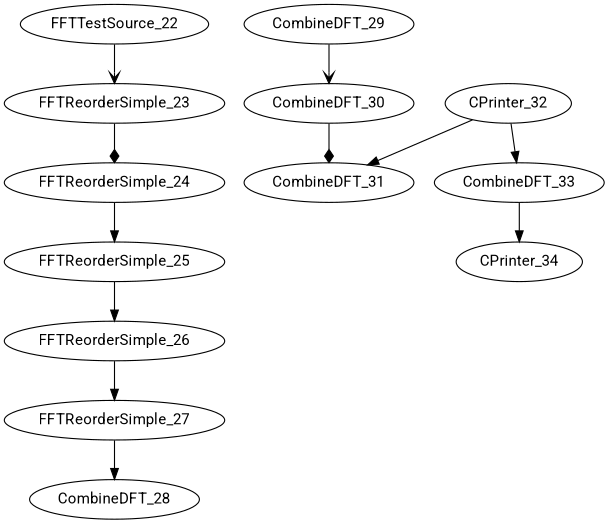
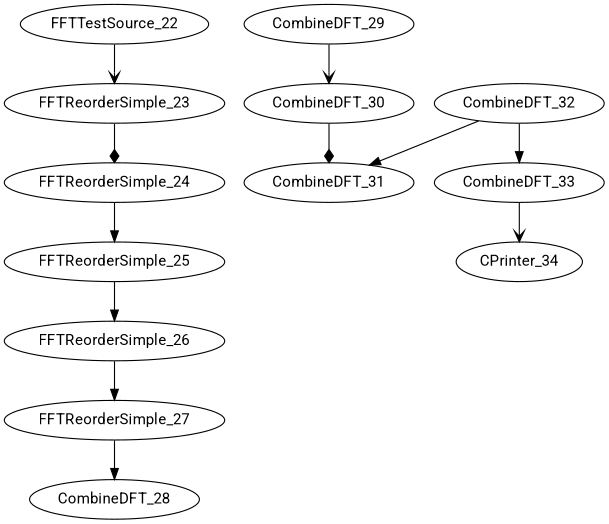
(508, 103) -> (519, 103)
(519, 217) -> (519, 217)
